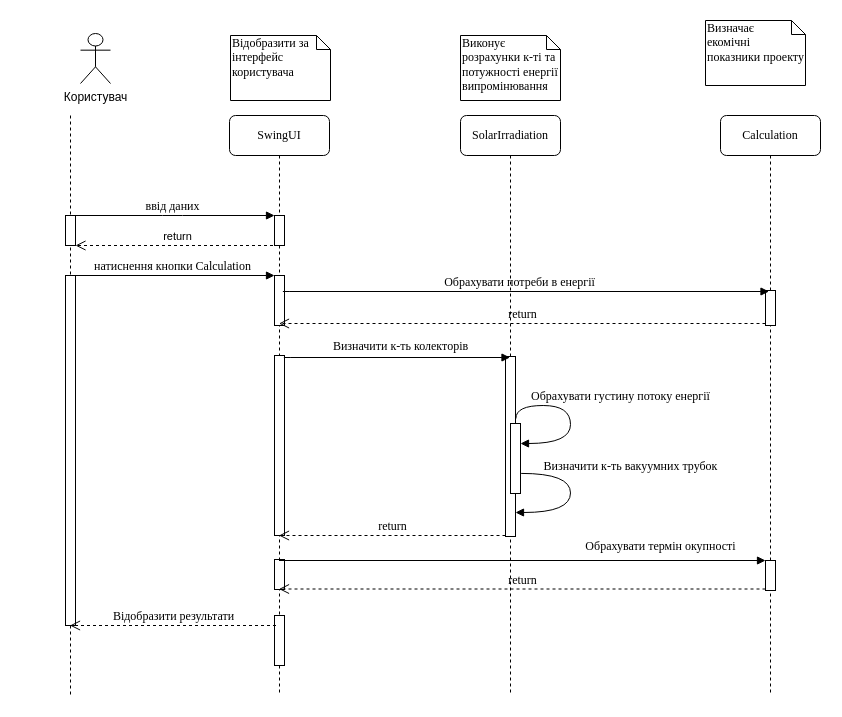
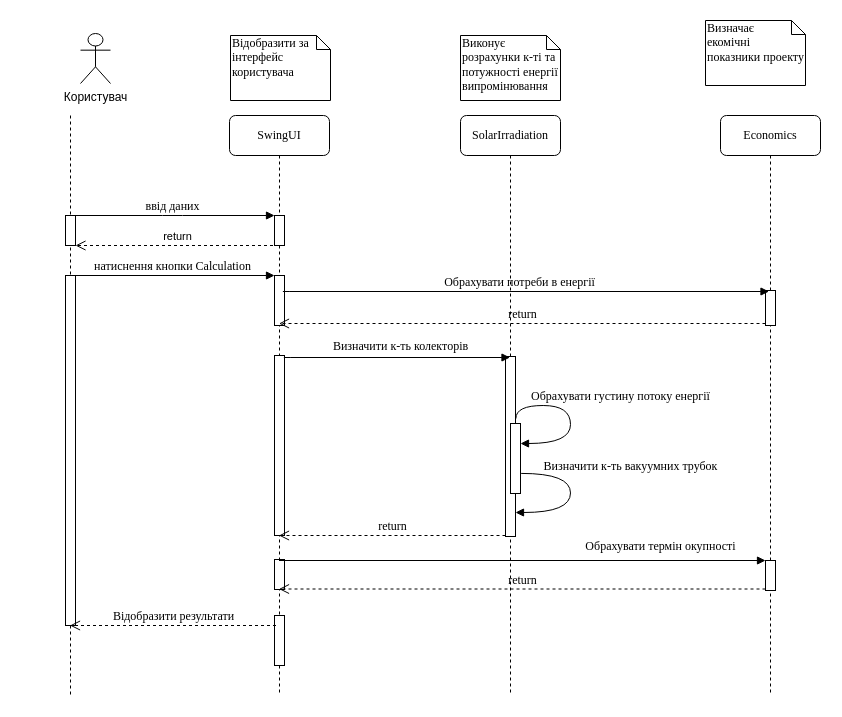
(771, 136) -> (771, 136)
